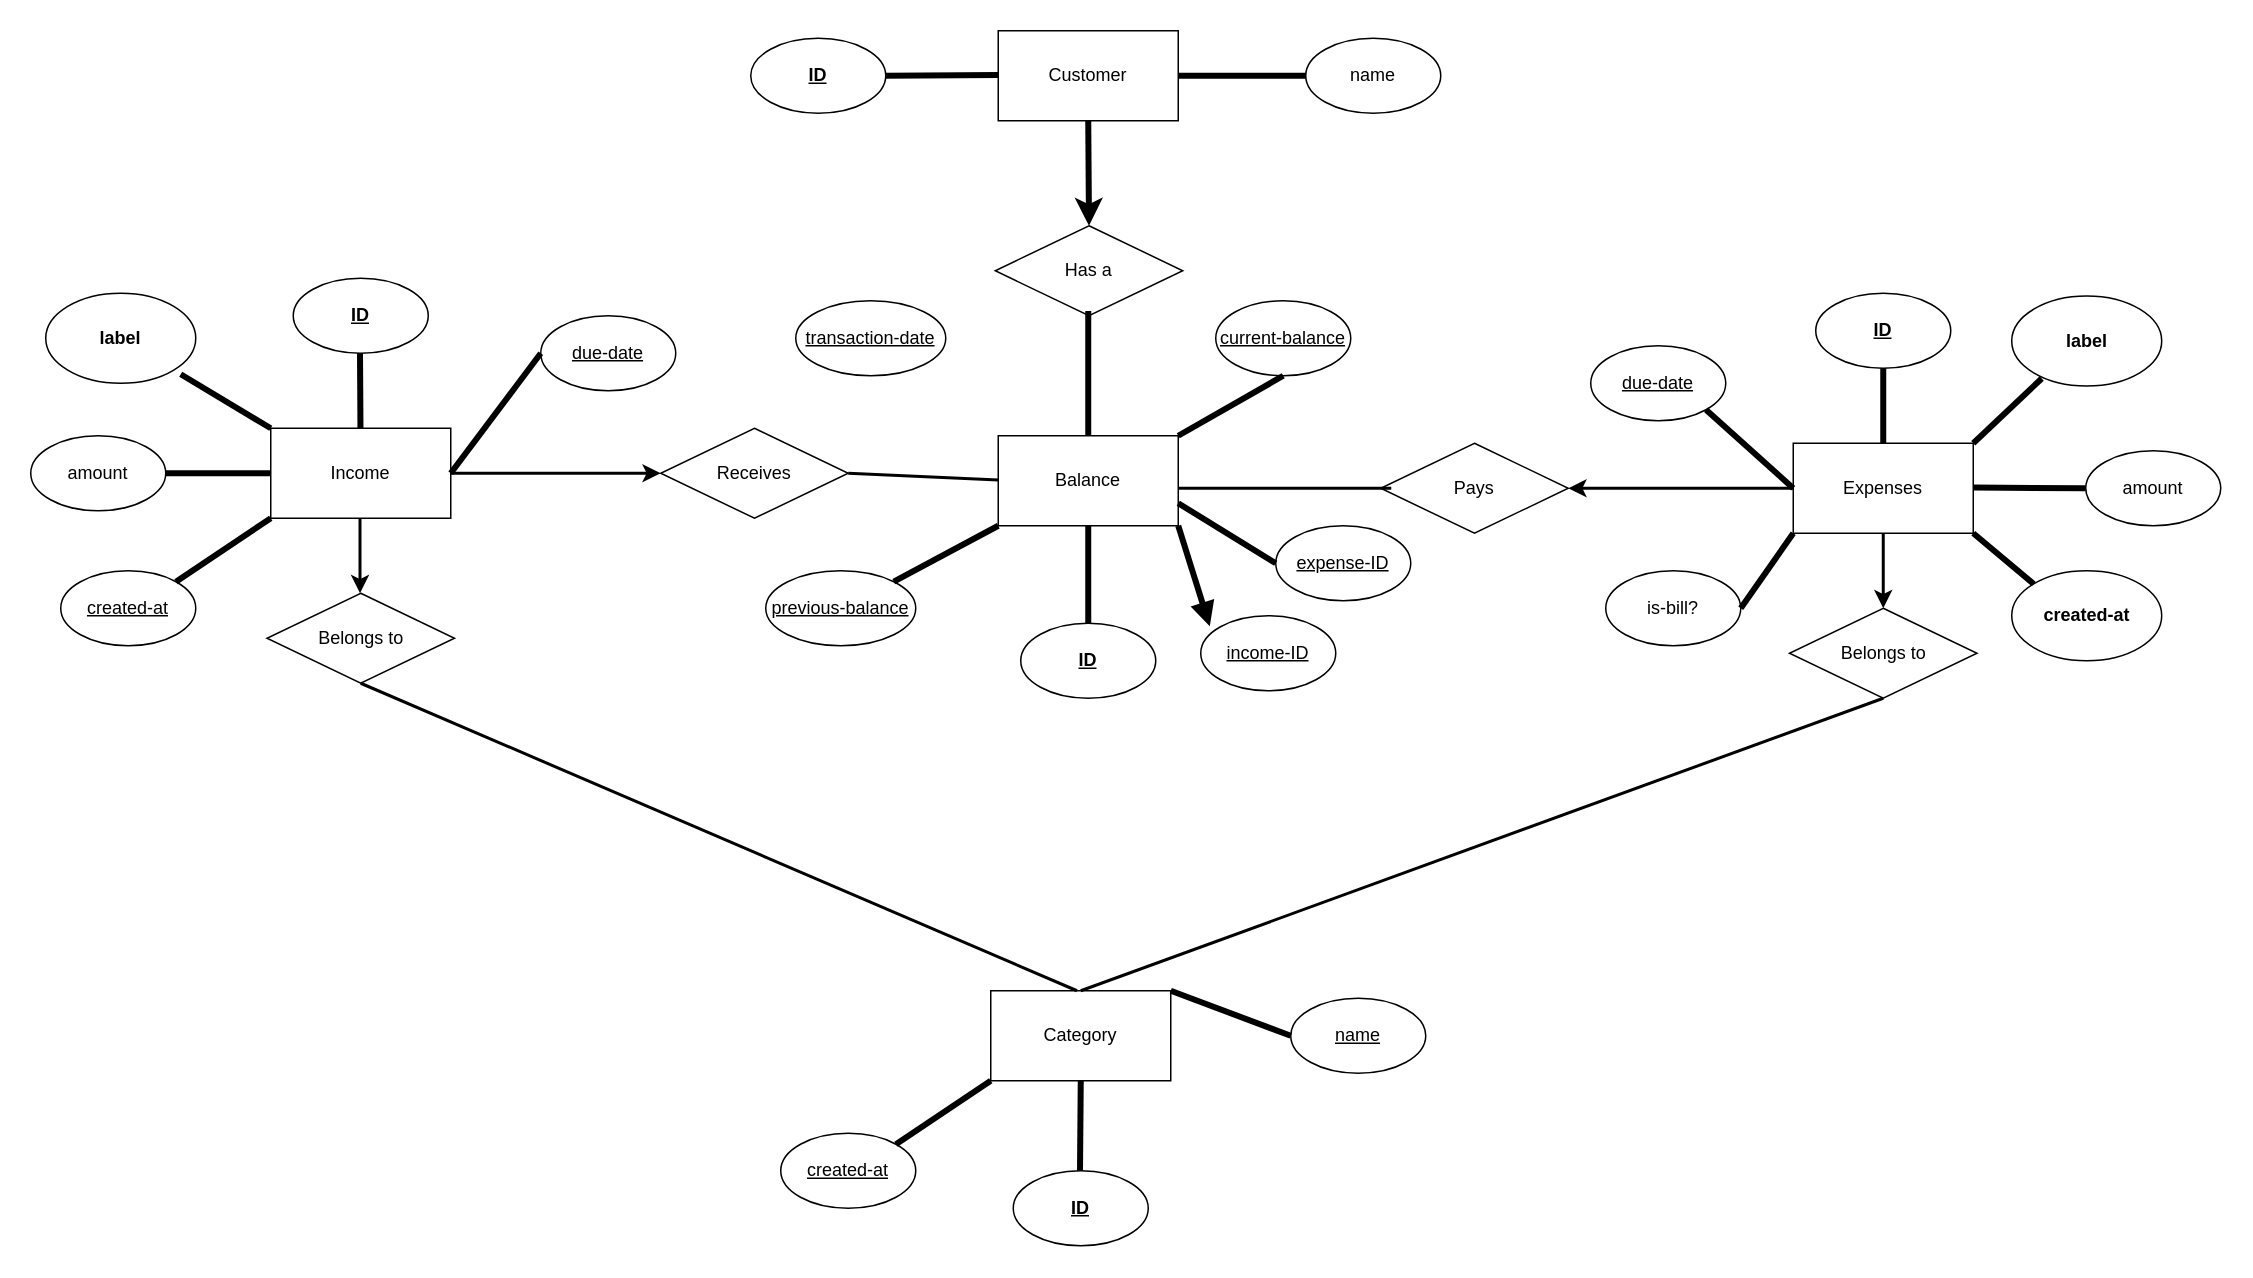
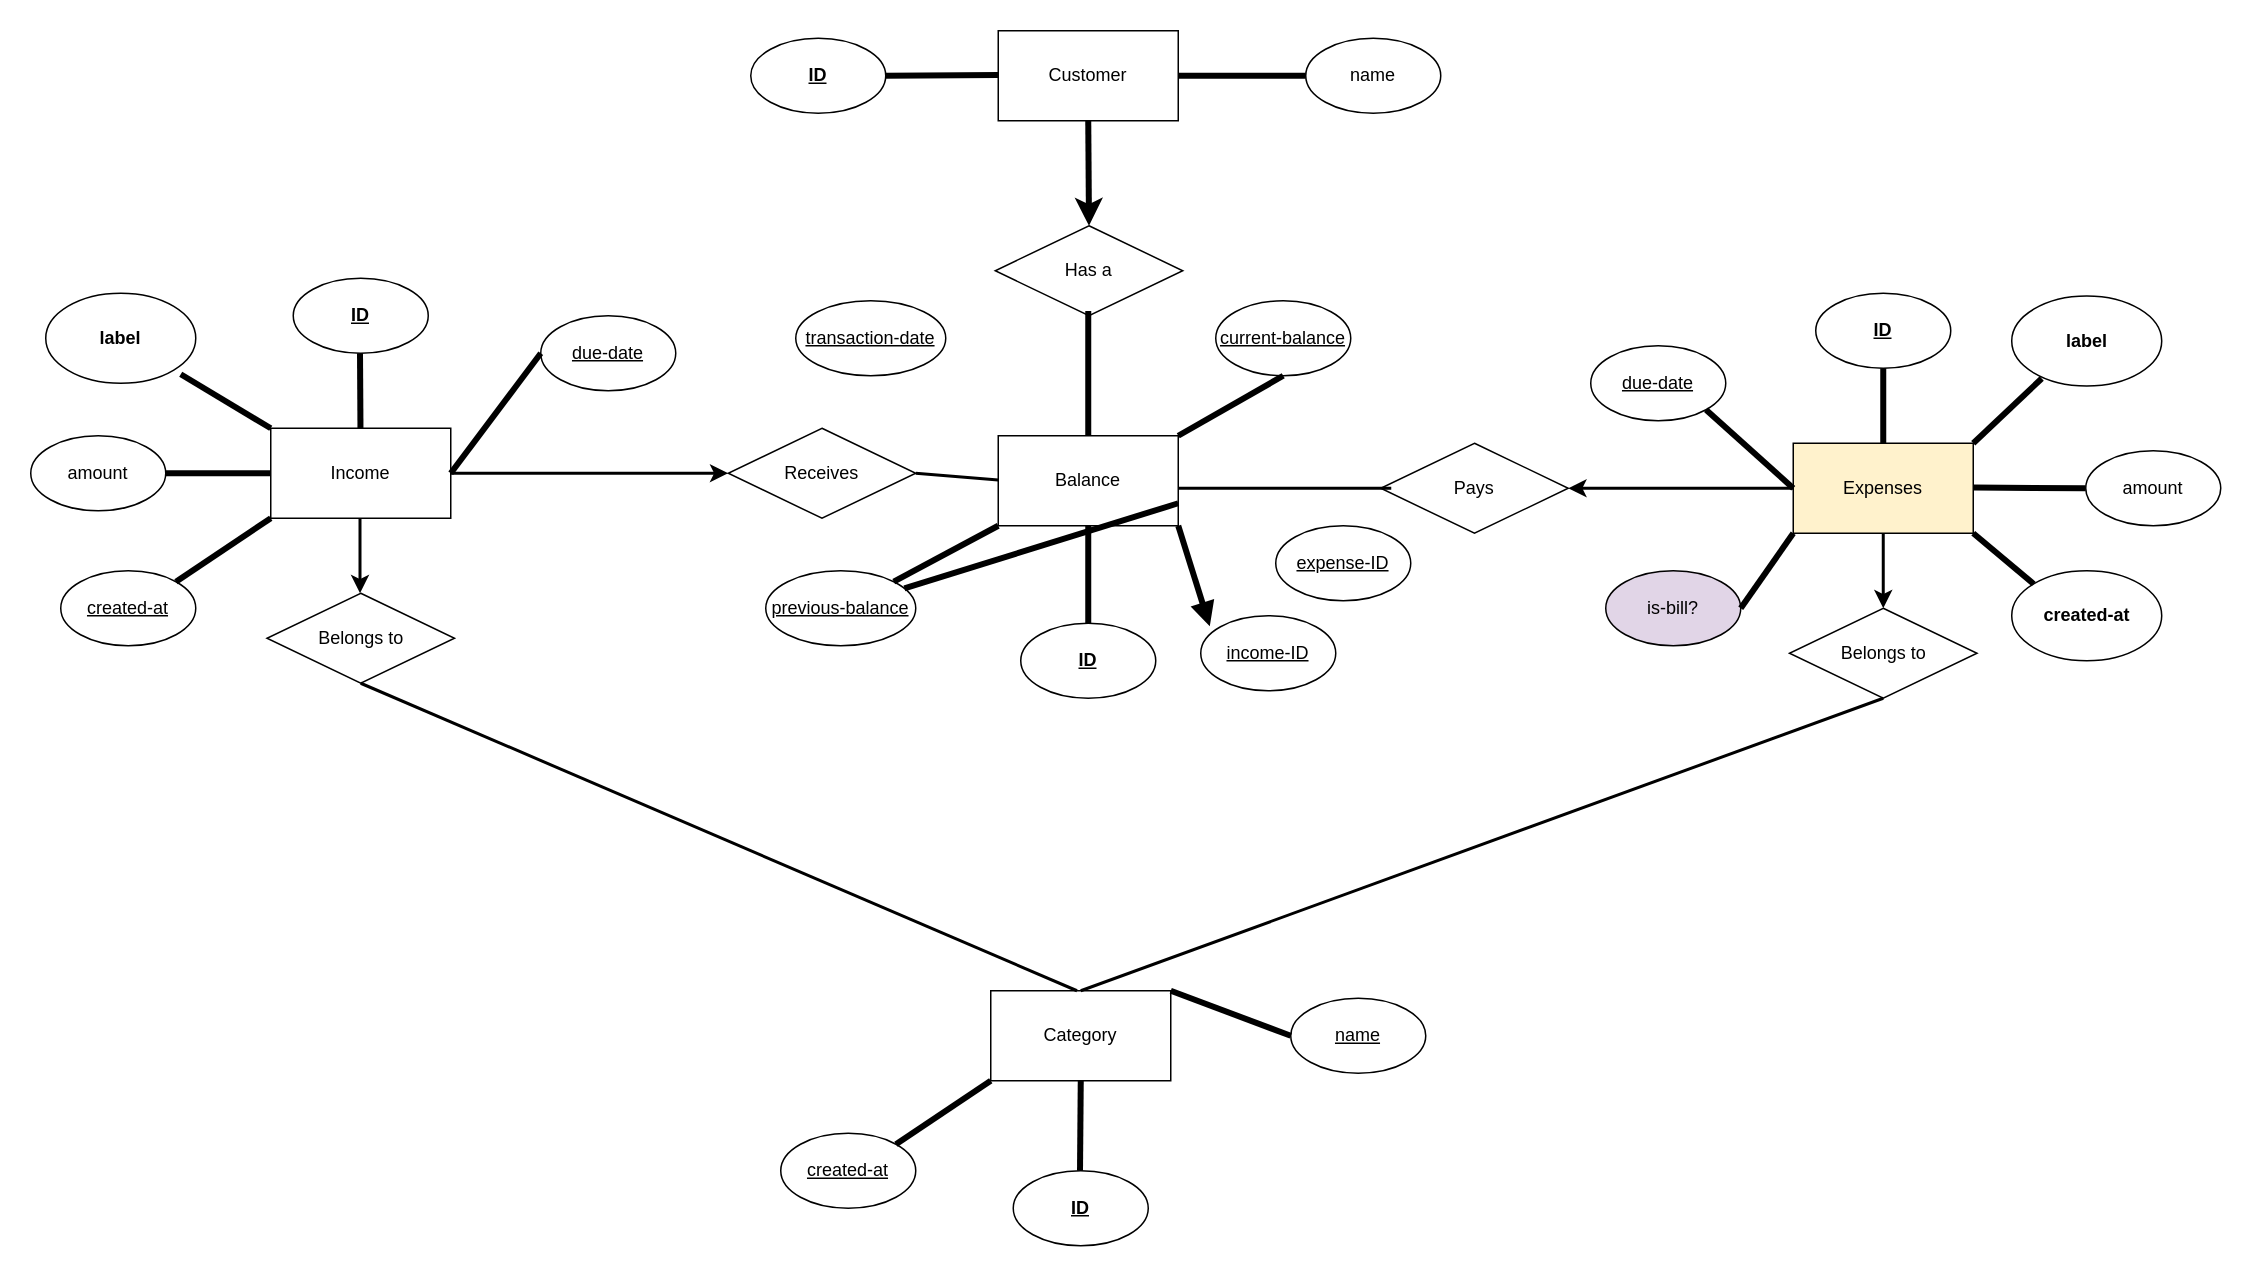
(755, 473) -> (822, 473)
(1883, 488) -> (1883, 488)
(1227, 533) -> (1041, 546)
(1673, 608) -> (1673, 608)
